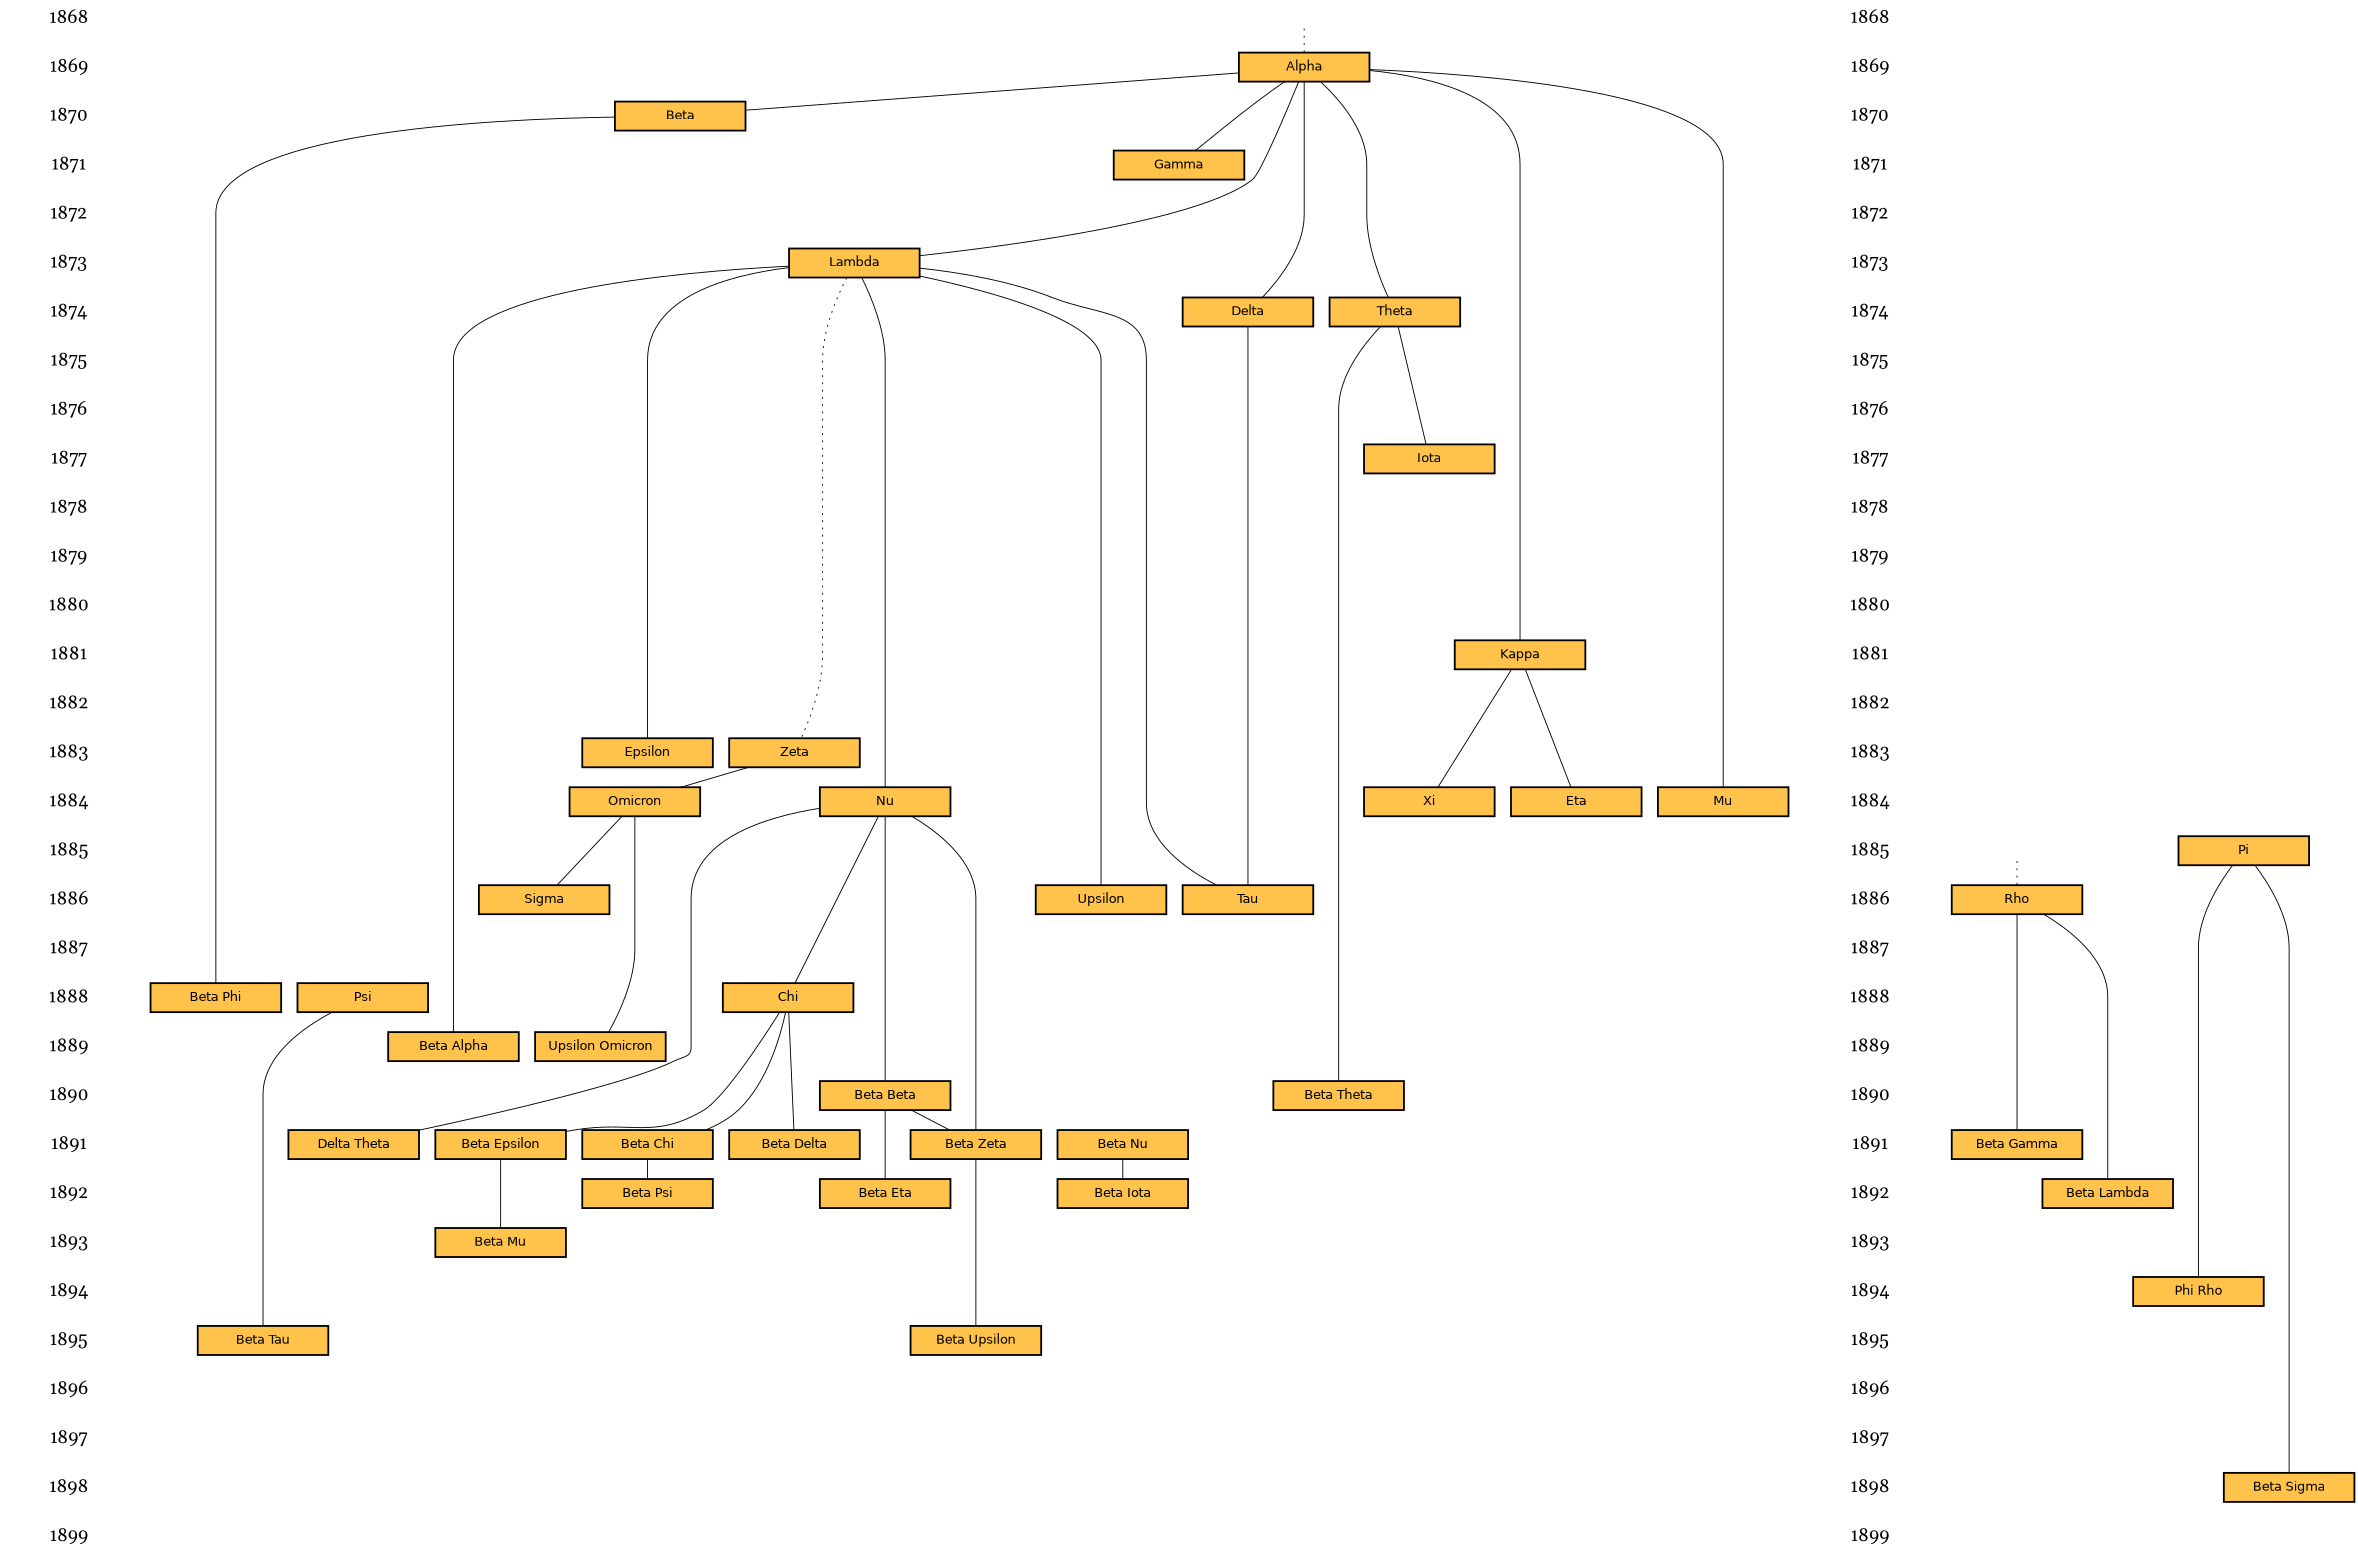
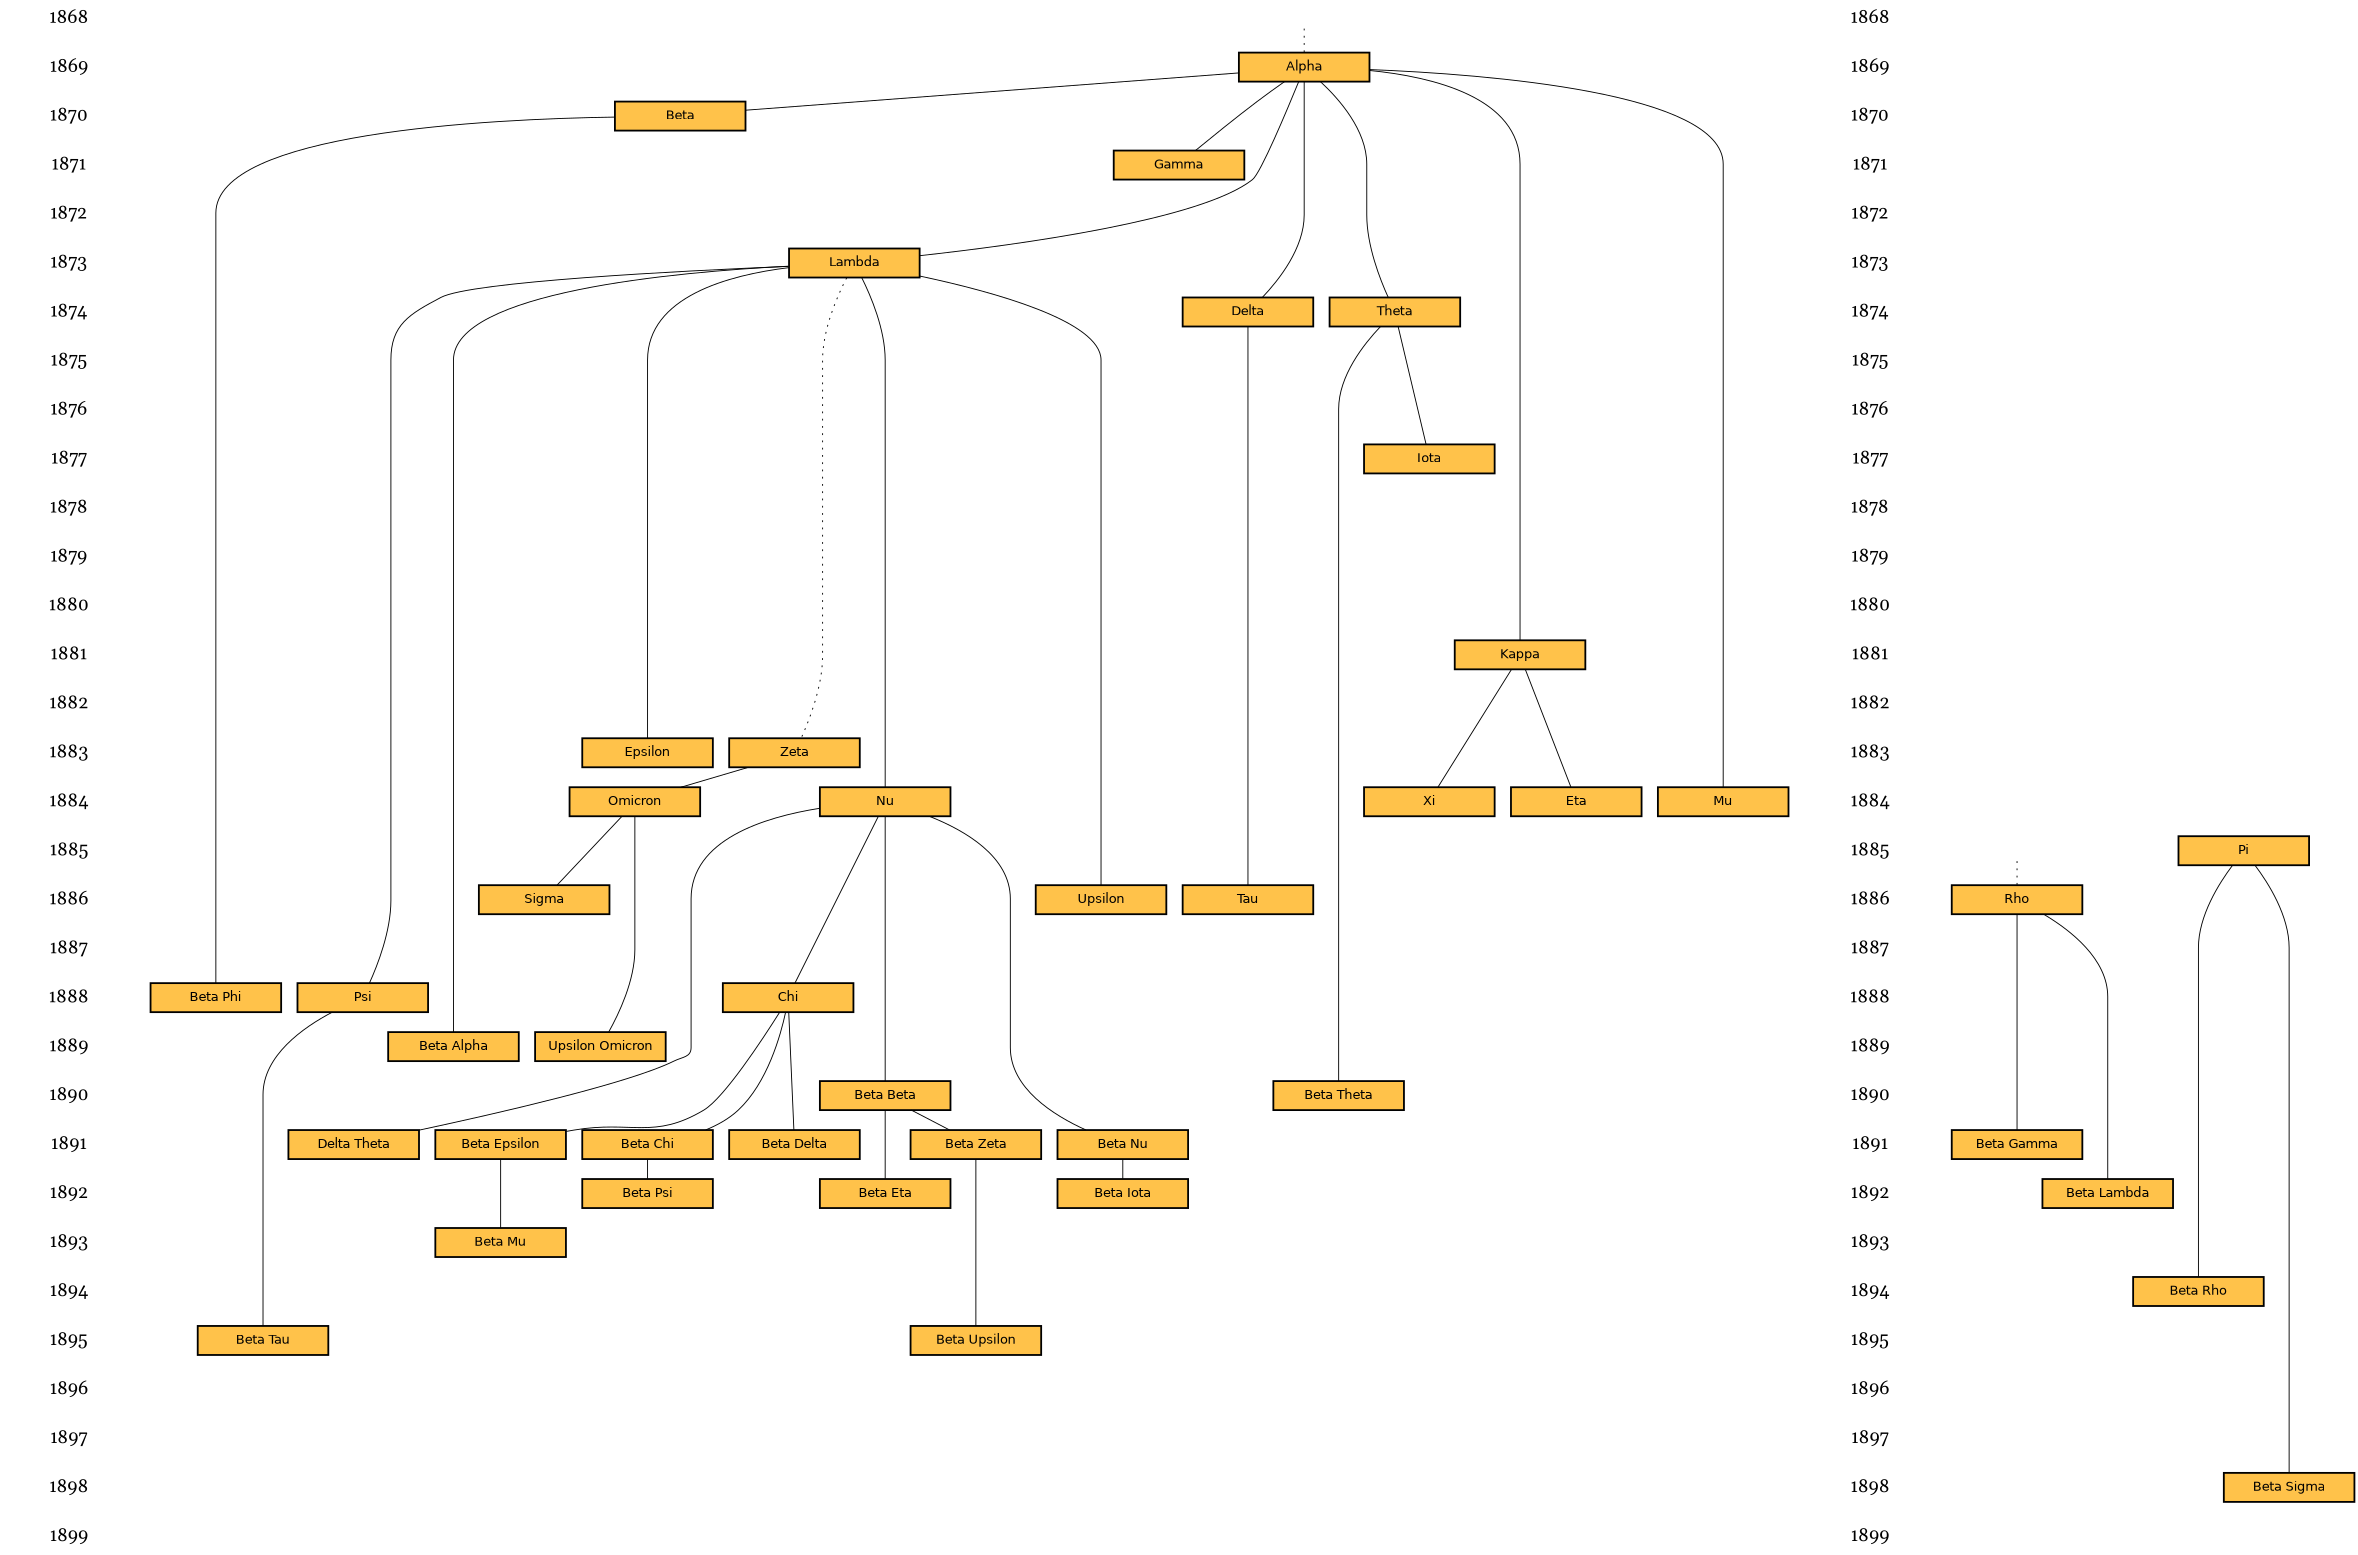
(1146, 508) -> (391, 455)
(976, 960) -> (1010, 971)
(2198, 1291) -> (2198, 1291)
